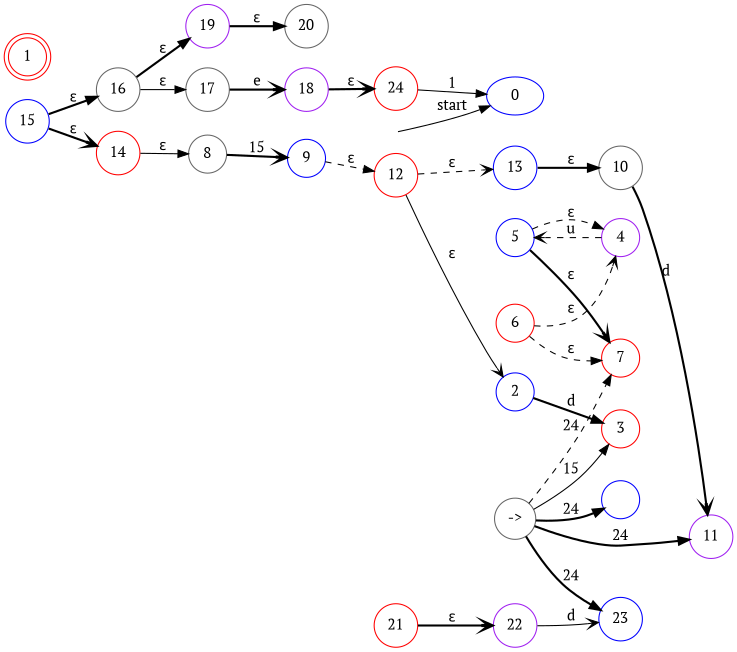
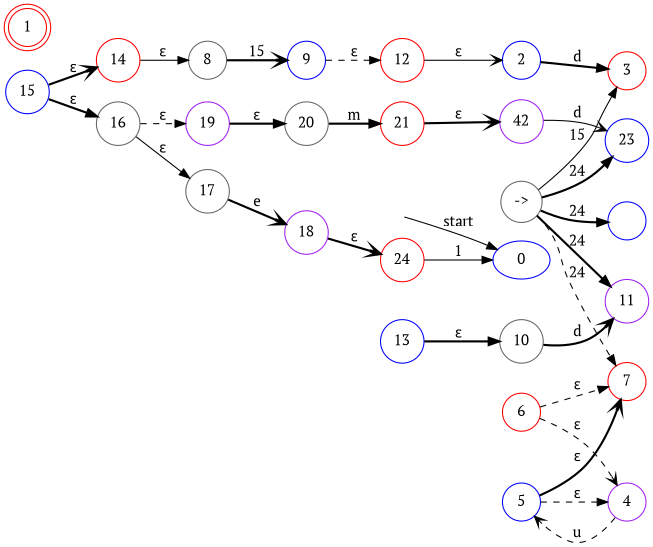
(158, 61) -> (158, 124)
none -> (349, 124)
(450, 172) -> none
(515, 626) -> (521, 122)
